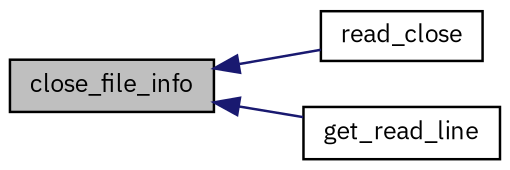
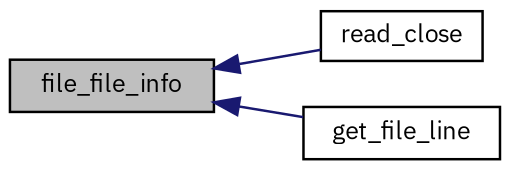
(112, 86) -> (112, 86)
(402, 133) -> (402, 133)
